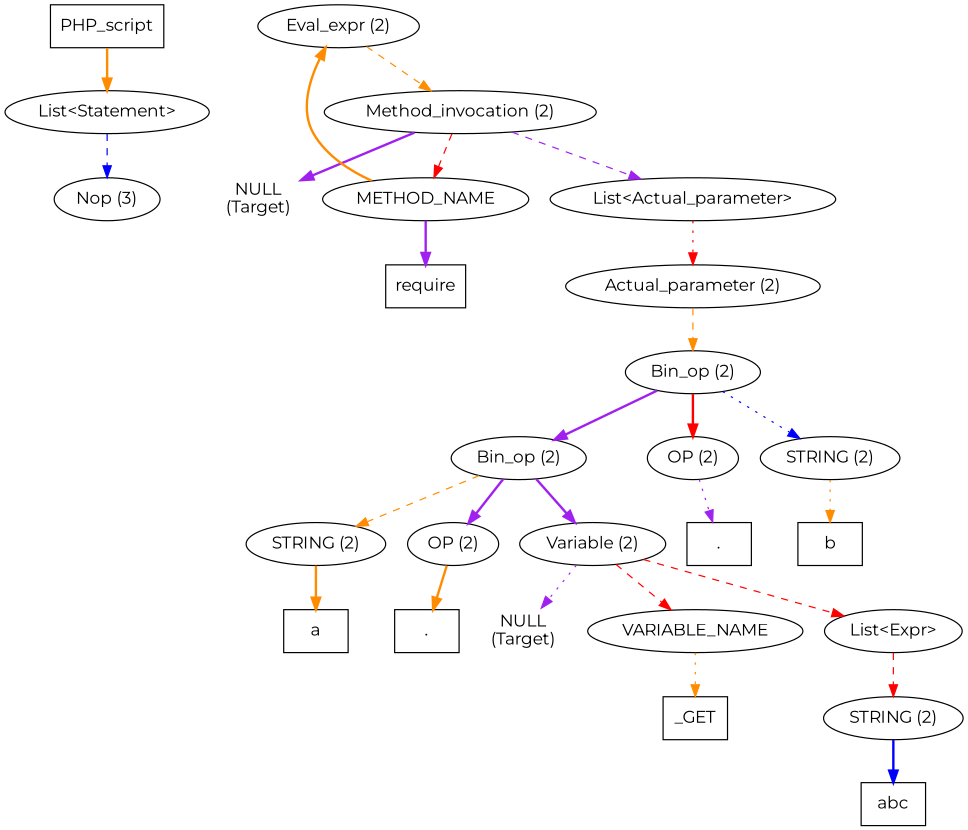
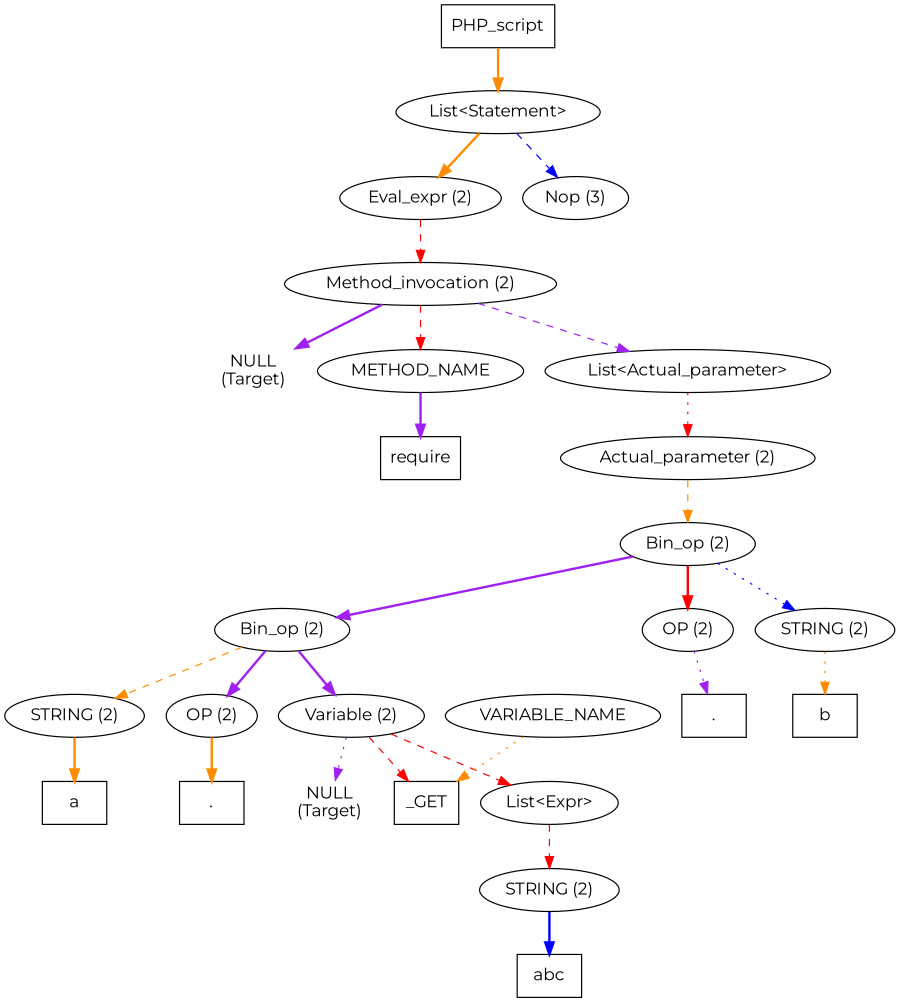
(394, 65) -> (421, 235)
(313, 132) -> (463, 151)
(639, 583) -> (385, 755)
